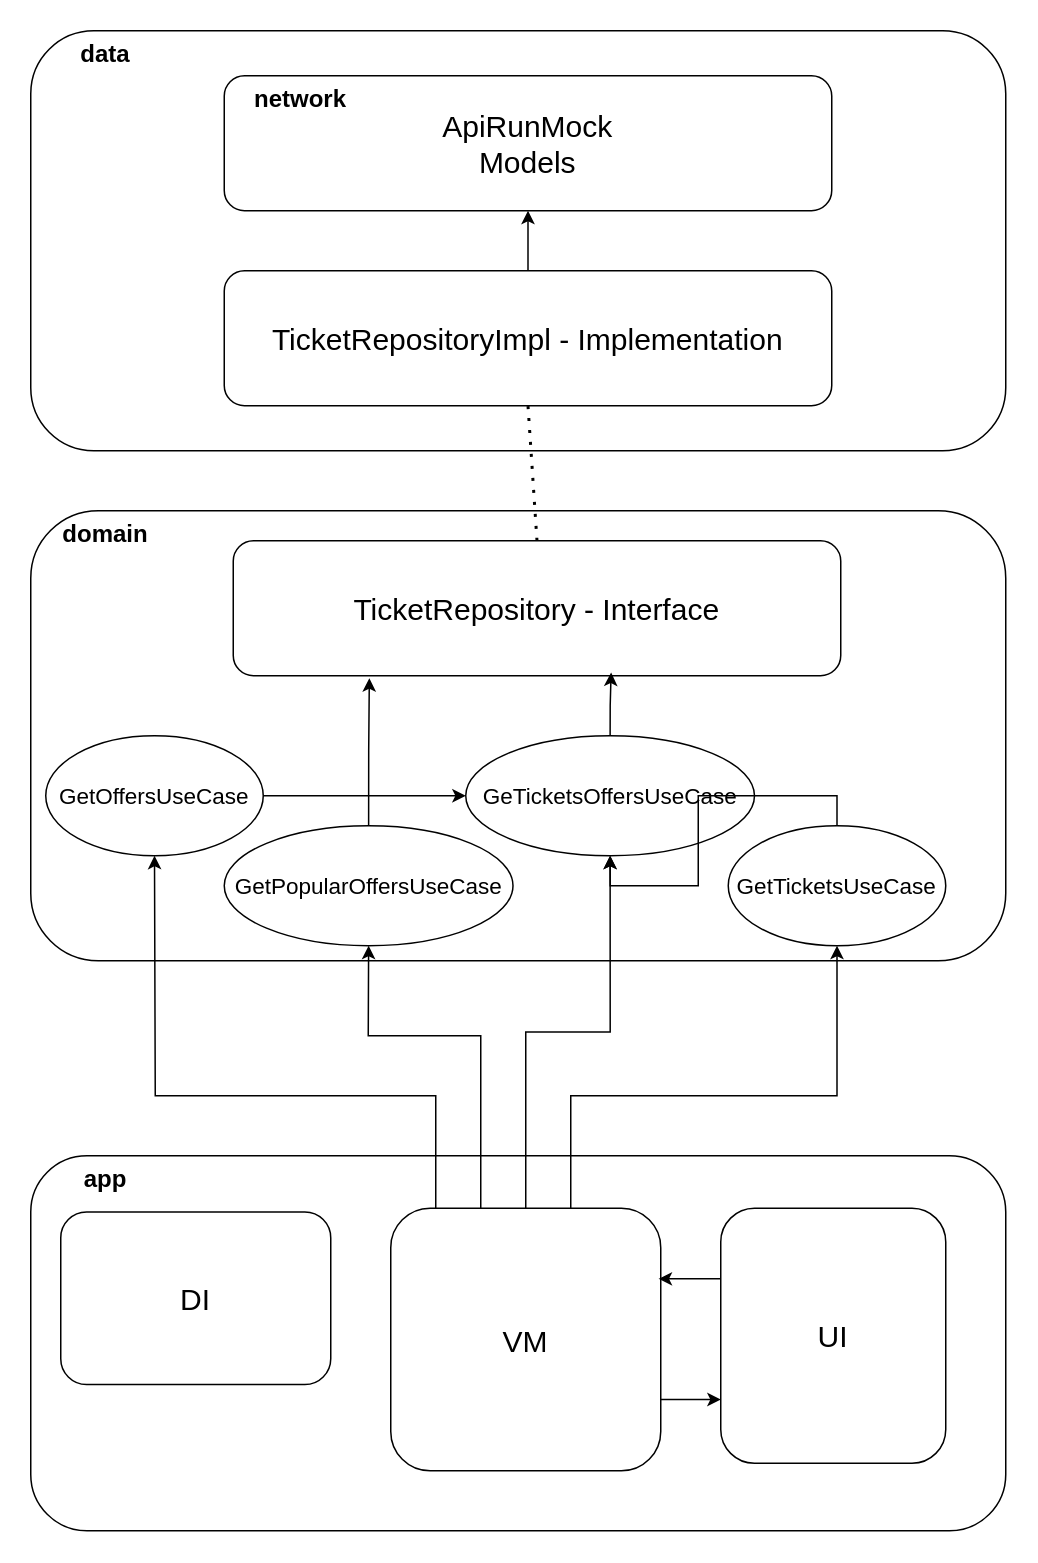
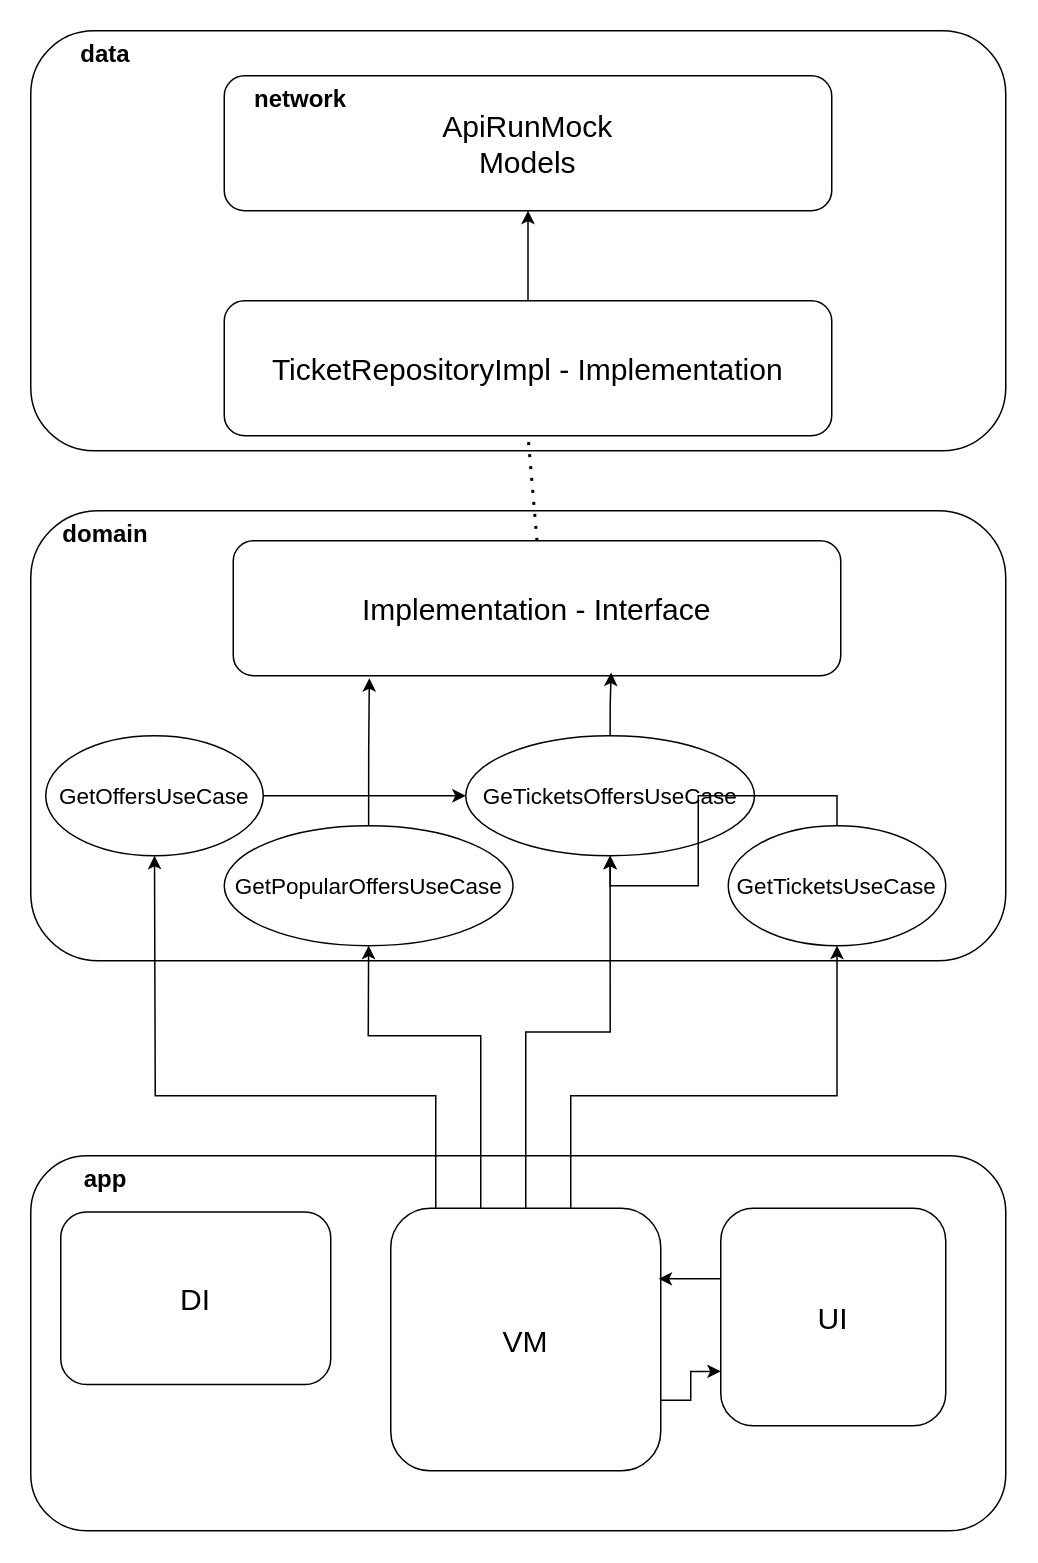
(528, 338) -> (528, 368)
(537, 608) -> (537, 608)
(833, 1336) -> (833, 1317)
